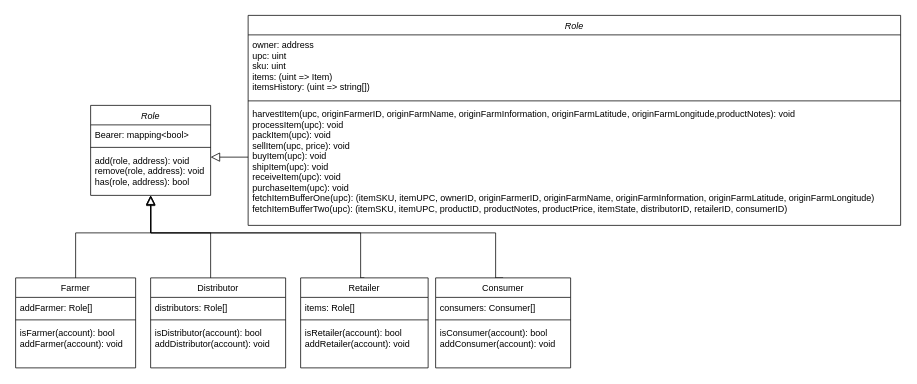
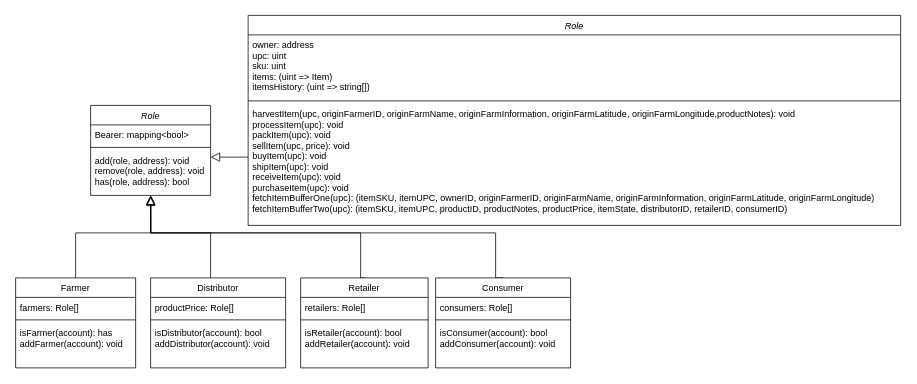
(59, 308) -> (54, 308)
(199, 308) -> (200, 308)
(333, 308) -> (341, 308)
(490, 308) -> (479, 308)
(77, 339) -> (77, 339)
